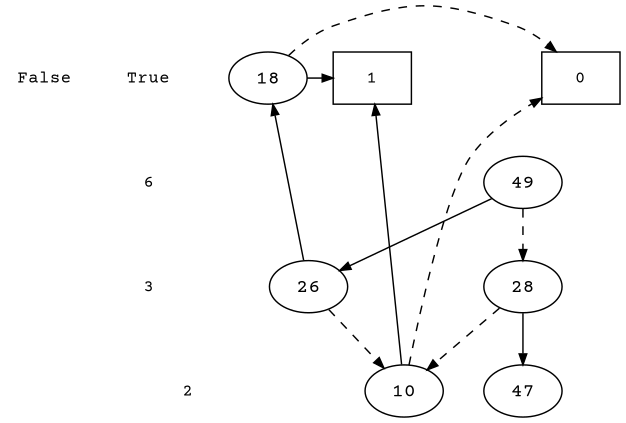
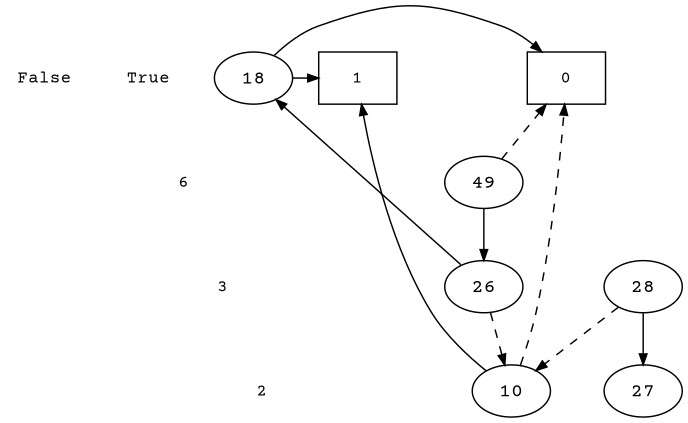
(416, 6) -> (402, 6)
(523, 229) -> (520, 136)
(523, 391) -> (643, 391)
